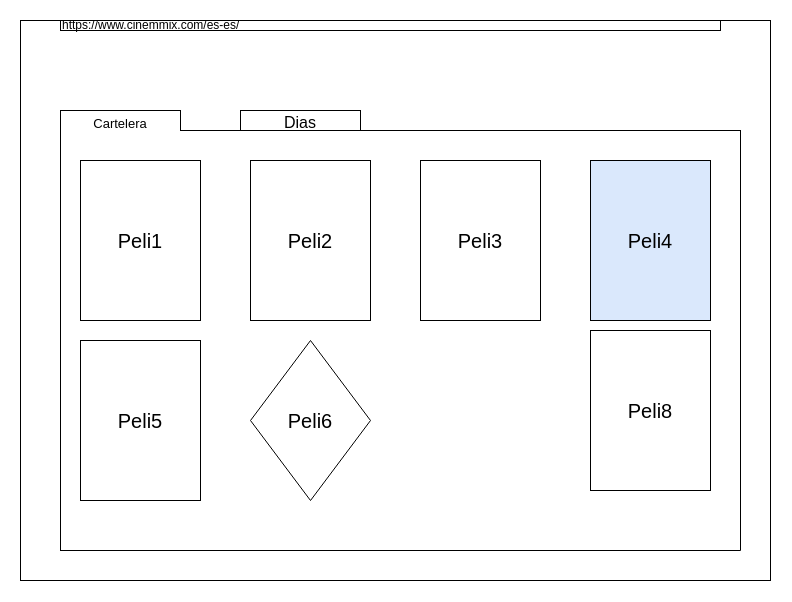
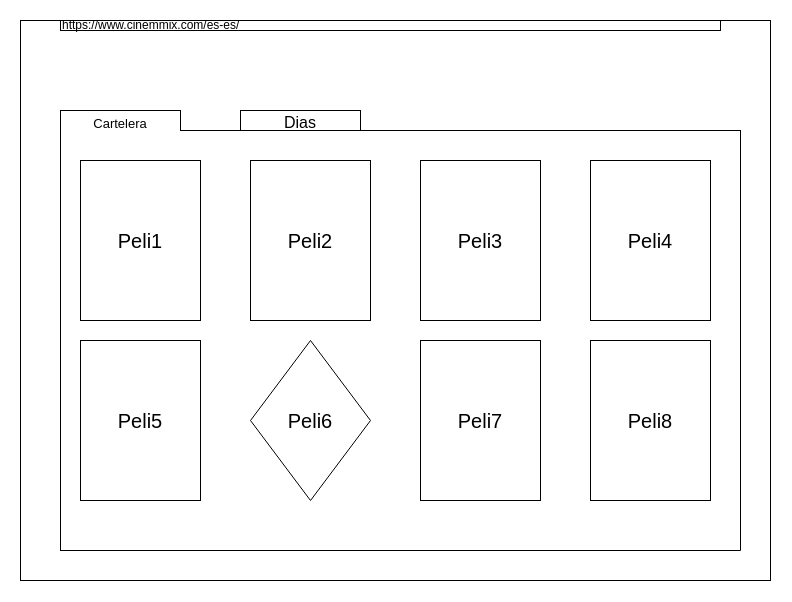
(651, 241) -> (651, 241)
(651, 411) -> (651, 421)
none -> (481, 421)
